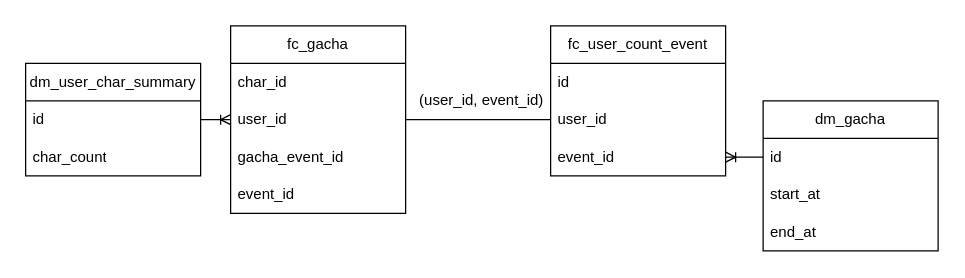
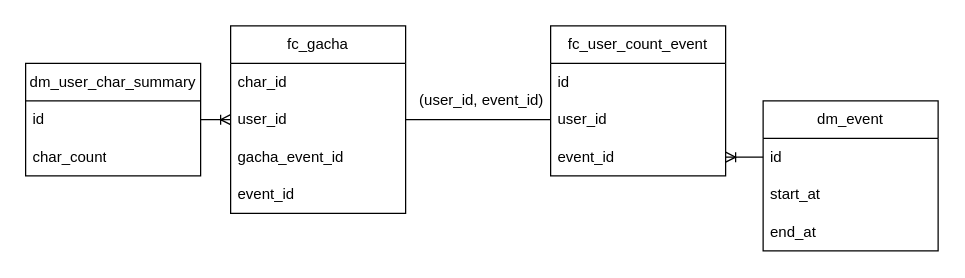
(851, 119) -> (851, 119)
